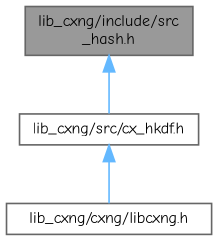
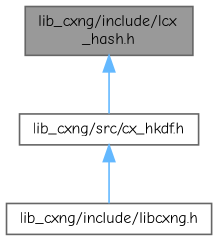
(109, 31) -> (109, 31)
(109, 219) -> (109, 219)
